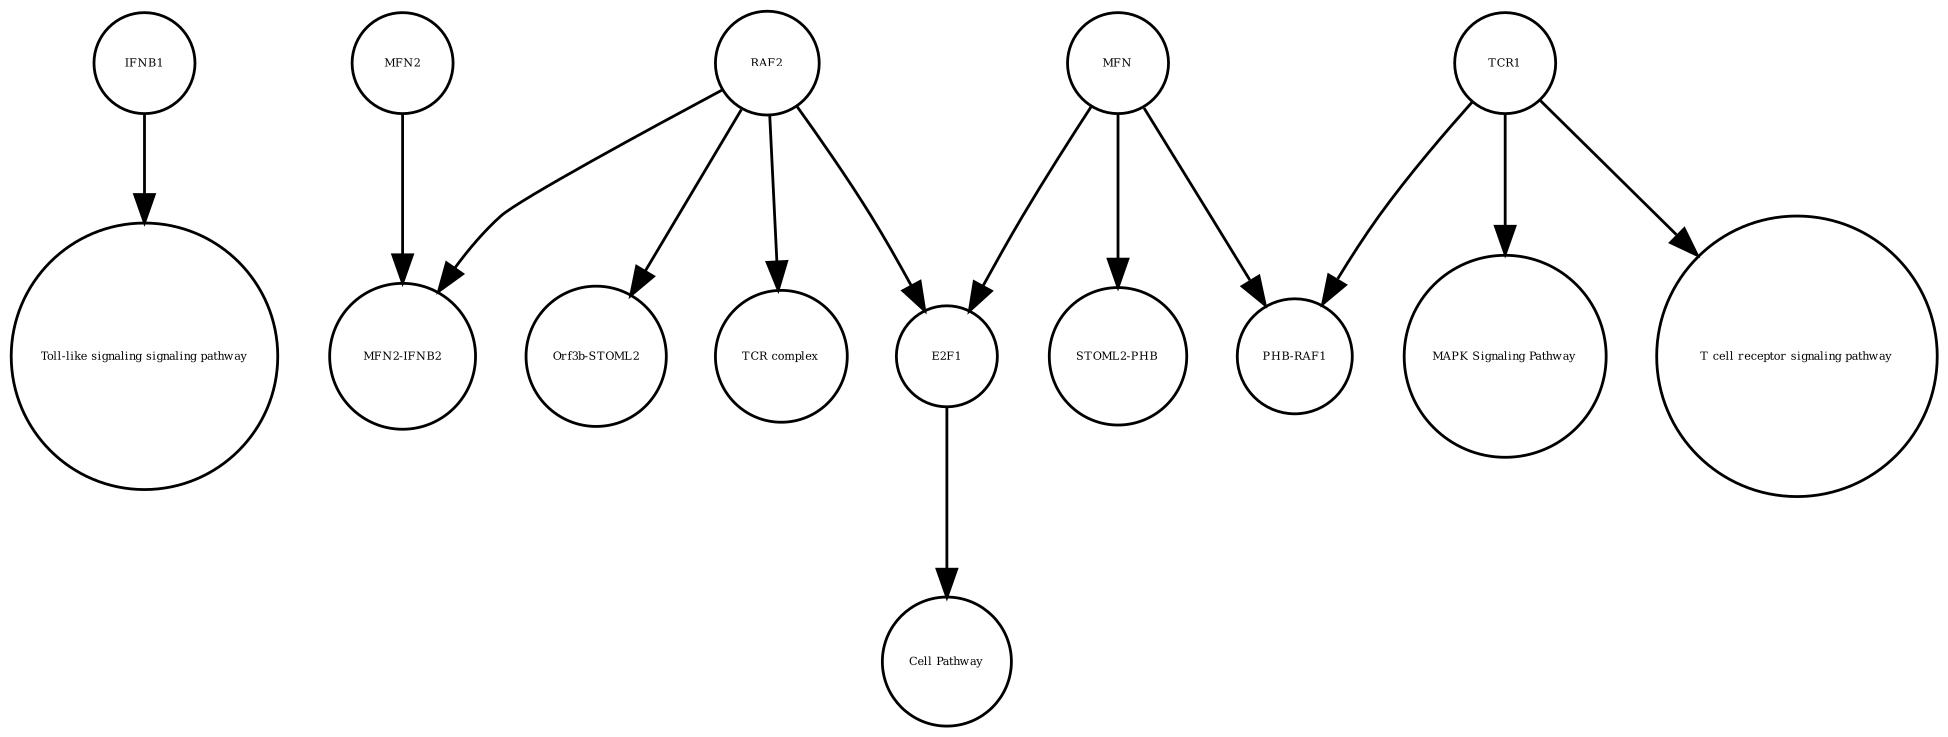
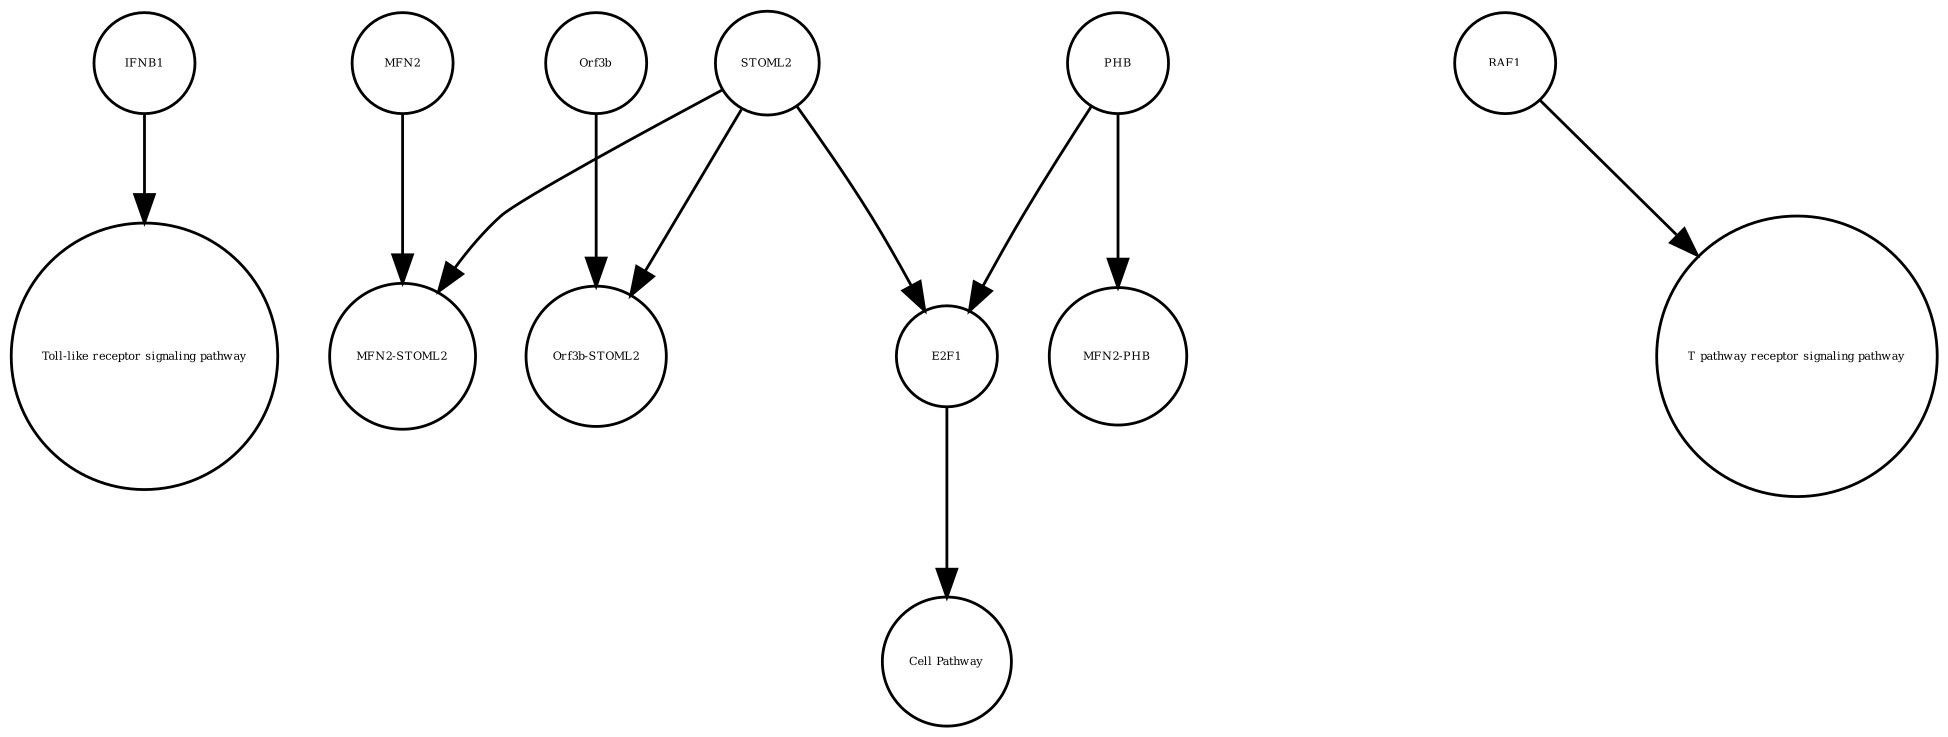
none -> (596, 63)
(767, 63) -> (767, 63)
(1118, 63) -> (1118, 63)
(1505, 63) -> (1505, 63)
(144, 356) -> (144, 356)
(403, 356) -> (403, 356)
(781, 356) -> none
(1118, 356) -> (1118, 356)
(1295, 356) -> none
(1505, 356) -> none
(1797, 356) -> (1797, 356)
